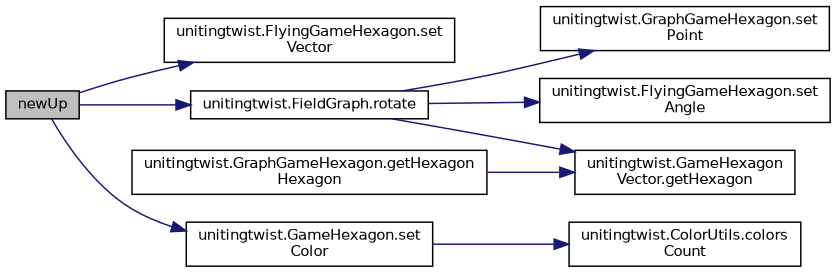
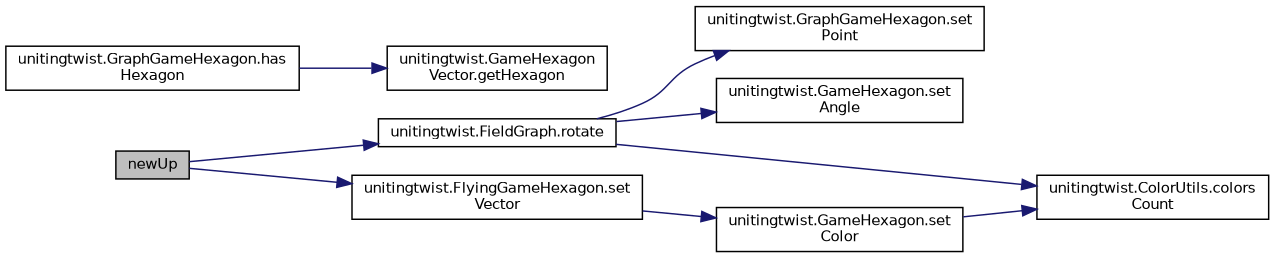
(685, 100) -> (840, 100)
(476, 134) -> (819, 164)
(309, 172) -> (153, 68)
(101, 185) -> (672, 214)
